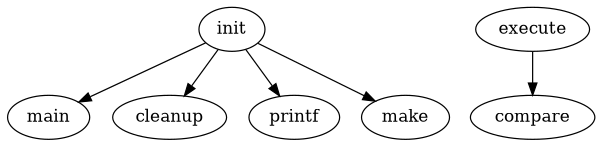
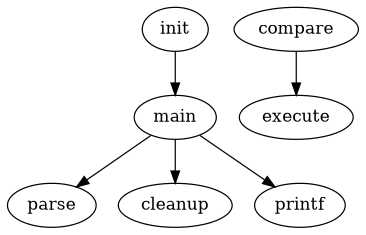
(533, 67) -> (296, 67)
(205, 68) -> (175, 155)
(259, 68) -> (232, 158)
(406, 117) -> none
none -> (52, 205)
